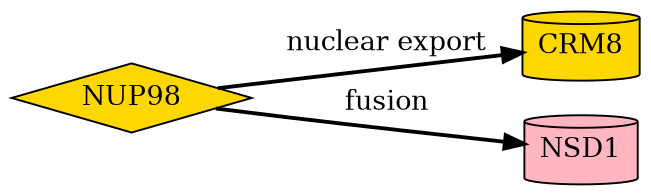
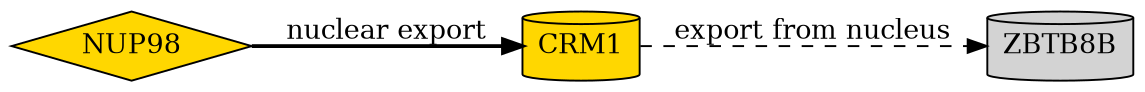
(581, 46) -> (581, 46)
none -> (1060, 46)
(581, 150) -> none
